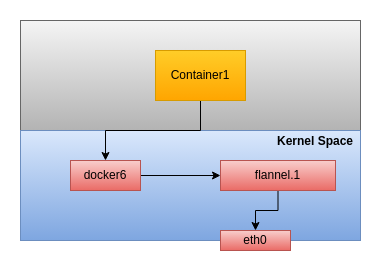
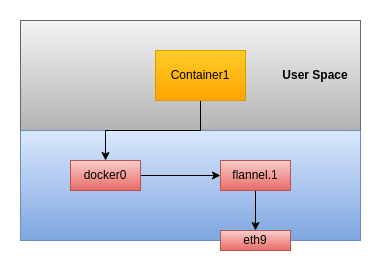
none -> (316, 76)
(316, 142) -> none
(106, 176) -> (106, 176)
(278, 176) -> (256, 176)
(256, 241) -> (256, 241)
